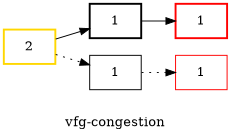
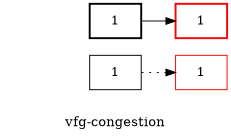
(30, 47) -> none
